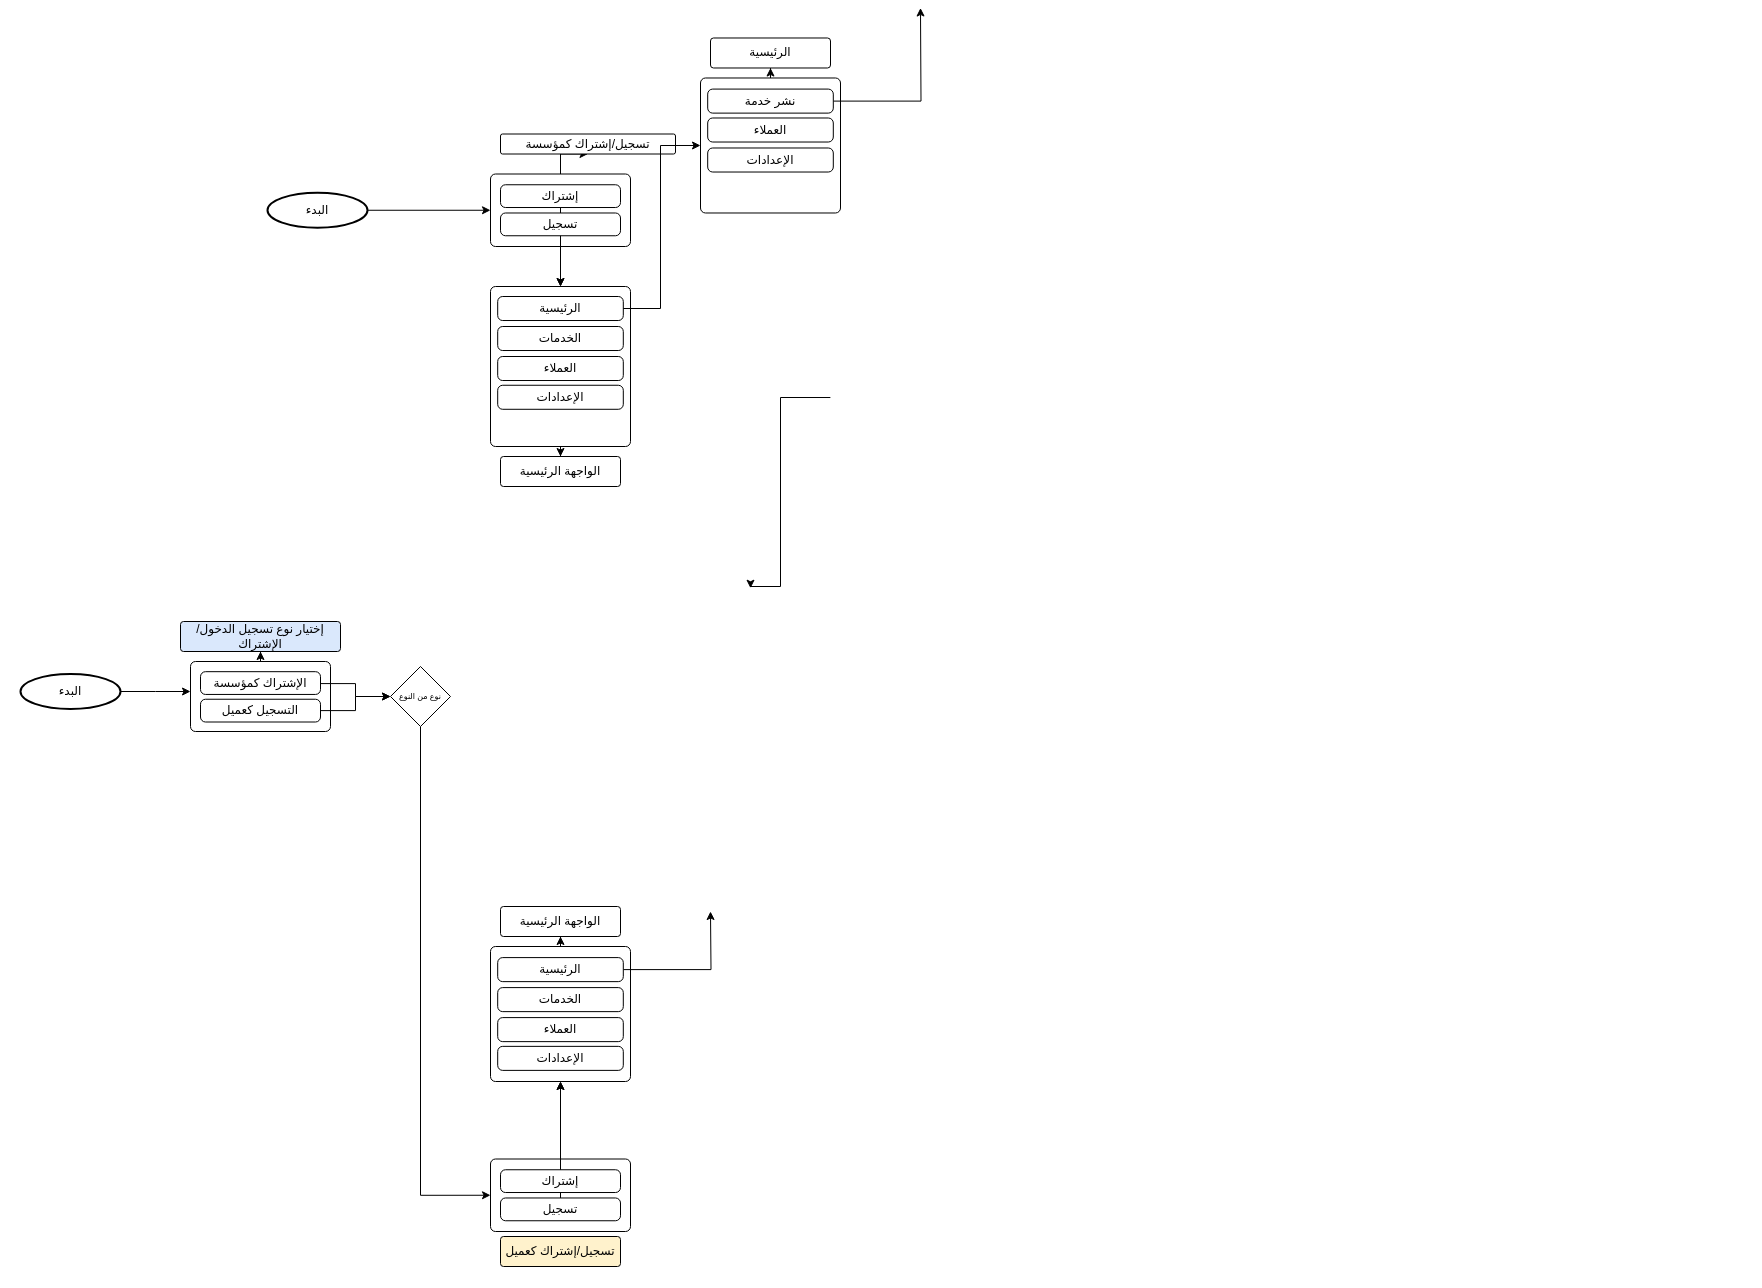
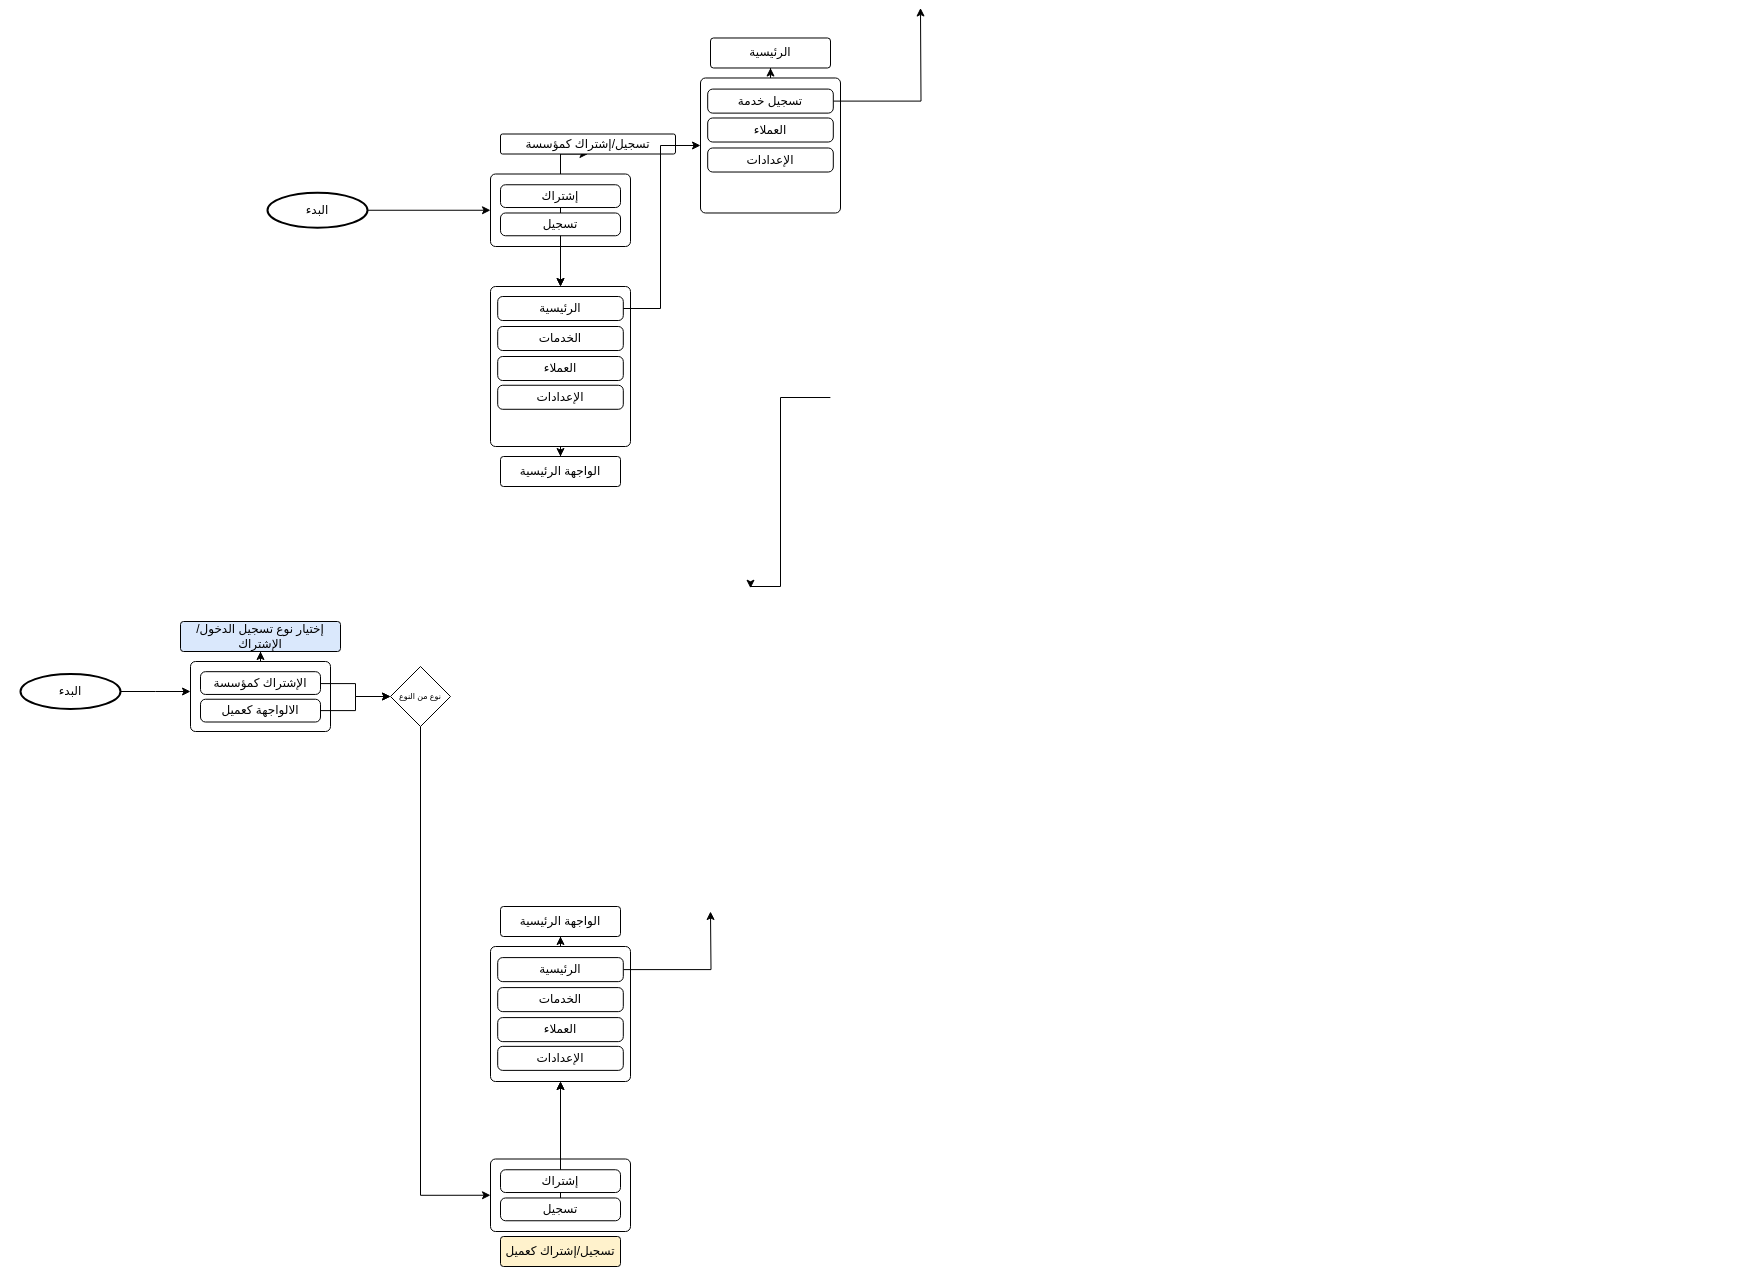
(771, 102) -> (771, 102)
(261, 711) -> (261, 711)
